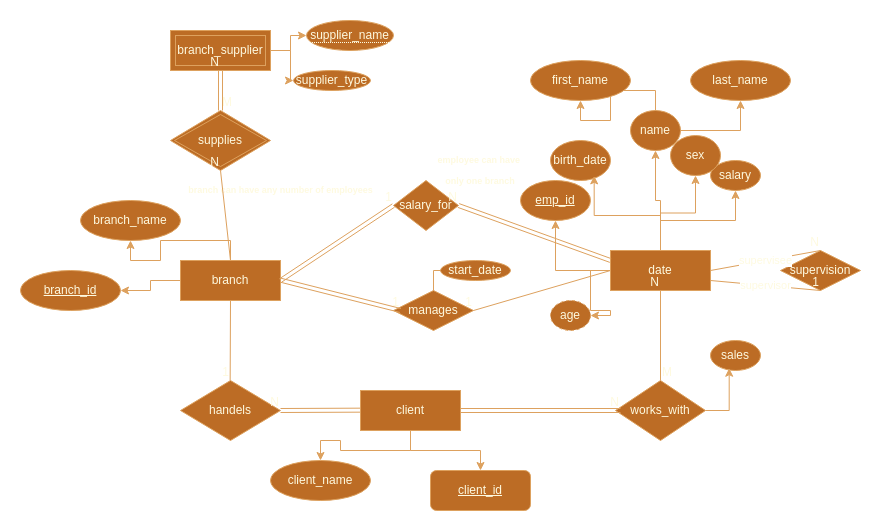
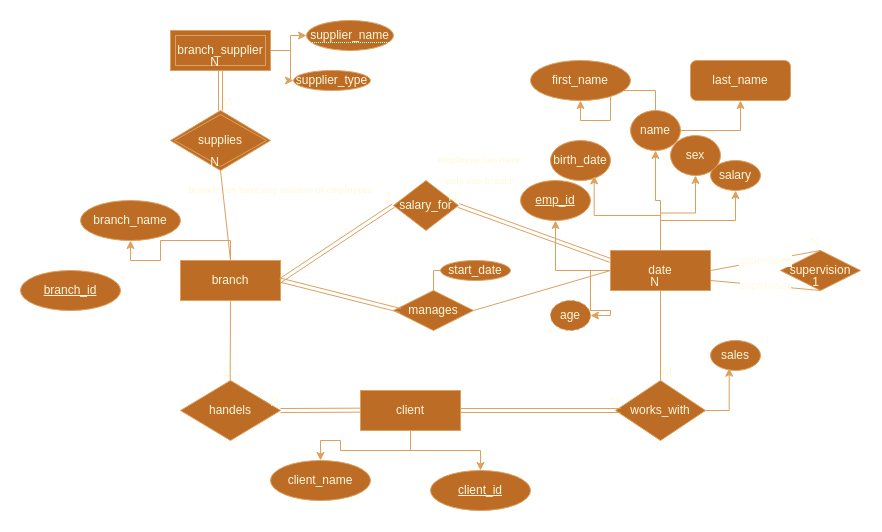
(741, 81) -> (741, 81)
(151, 282) -> none
(481, 491) -> (481, 491)
